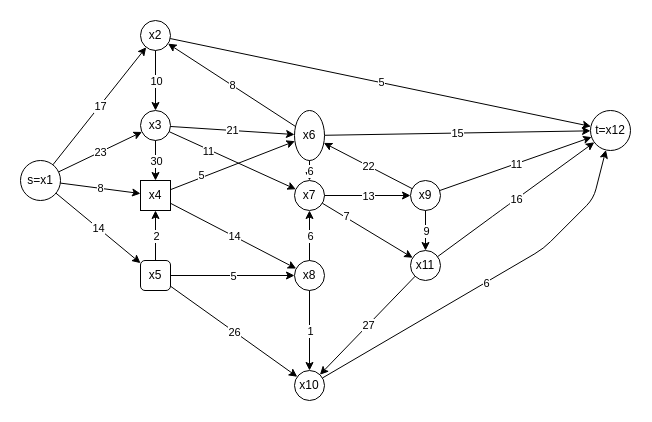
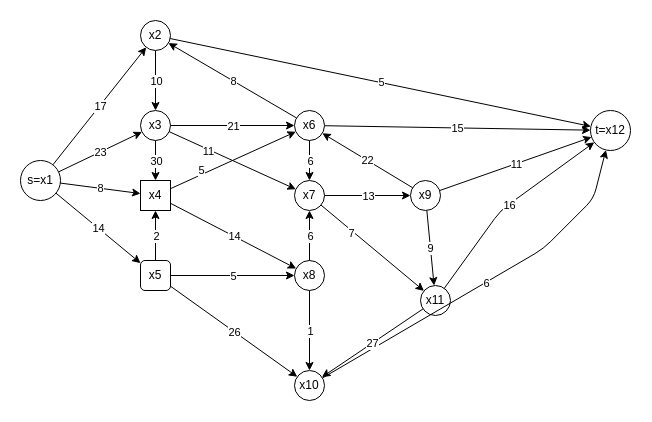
(310, 136) -> (310, 126)
(426, 266) -> (436, 301)
